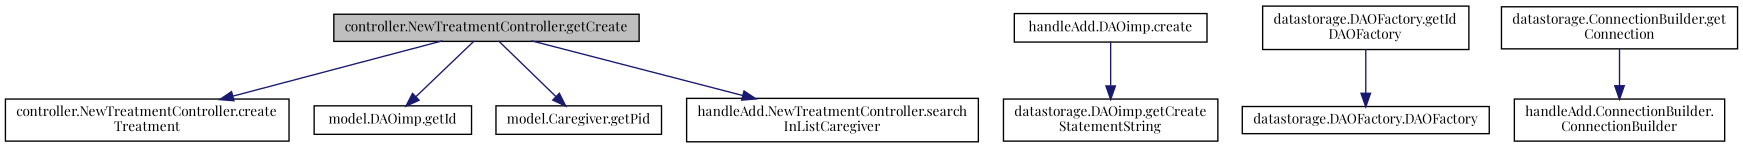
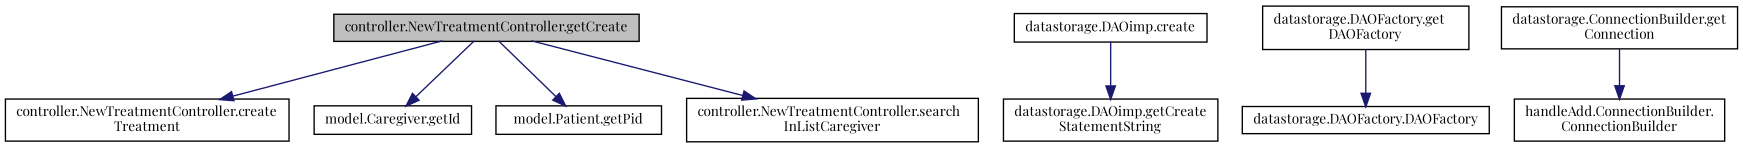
(1111, 28) -> (1111, 28)
(1366, 28) -> (1366, 28)
(393, 120) -> (393, 120)
(579, 120) -> (579, 120)
(832, 120) -> (832, 120)
